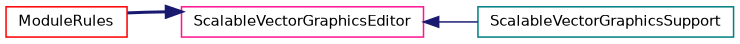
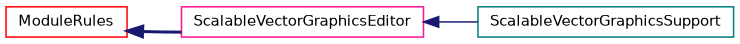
(147, 12) -> (162, 32)
